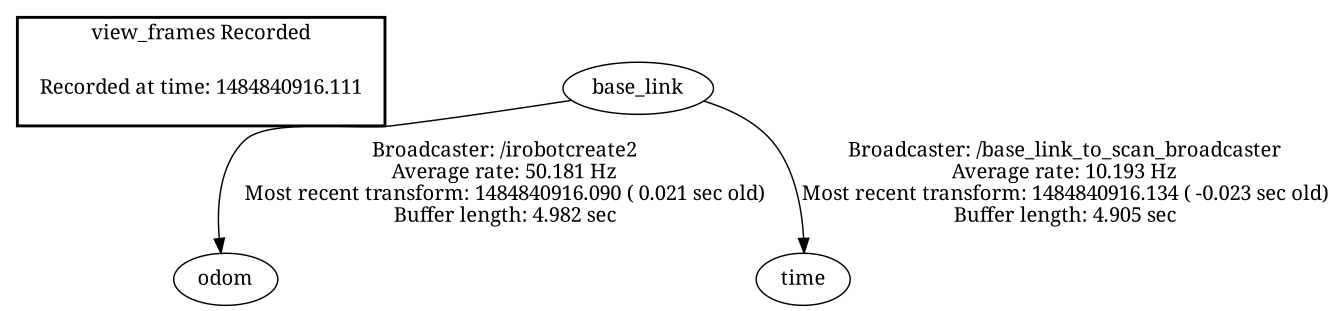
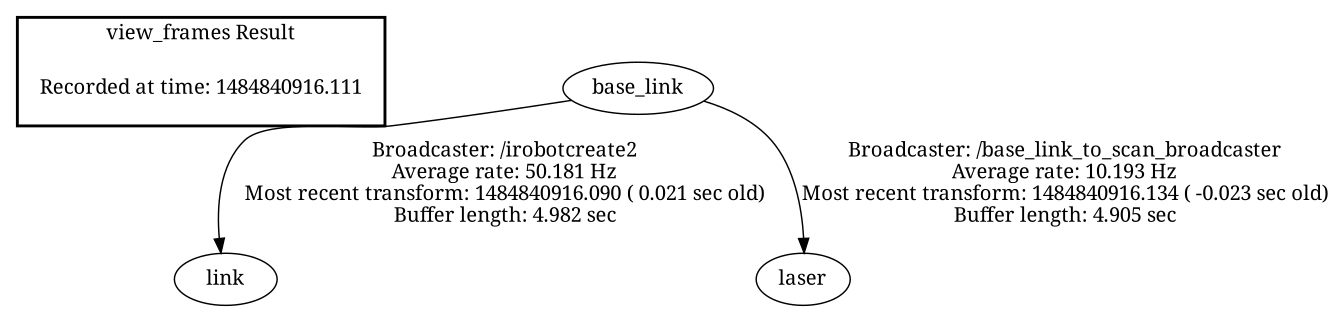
(201, 34) -> (201, 34)
(226, 279) -> (226, 279)
(803, 279) -> (803, 279)
